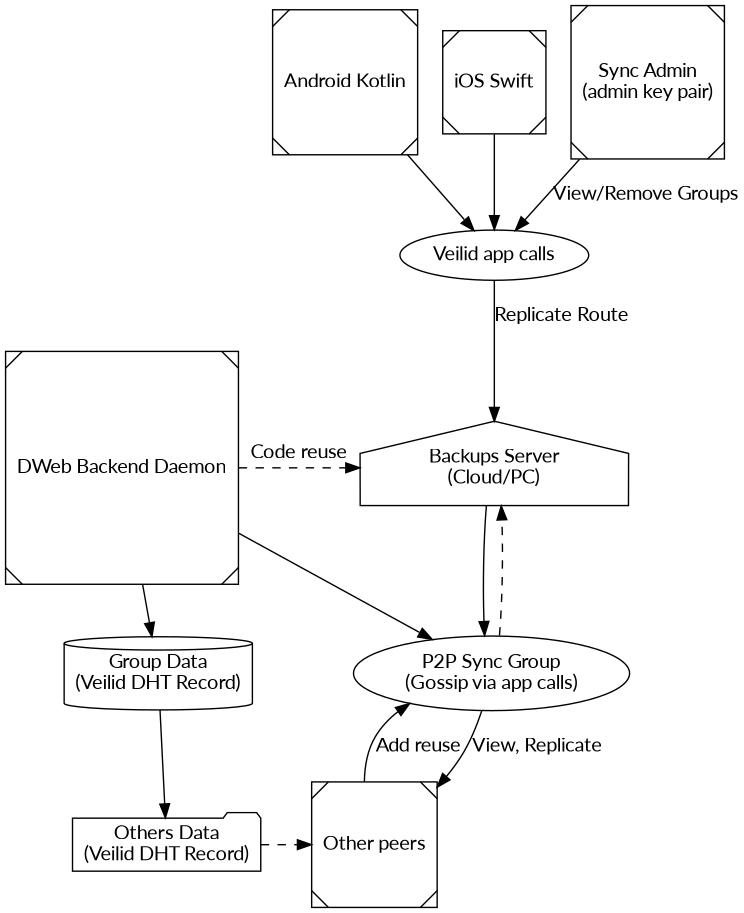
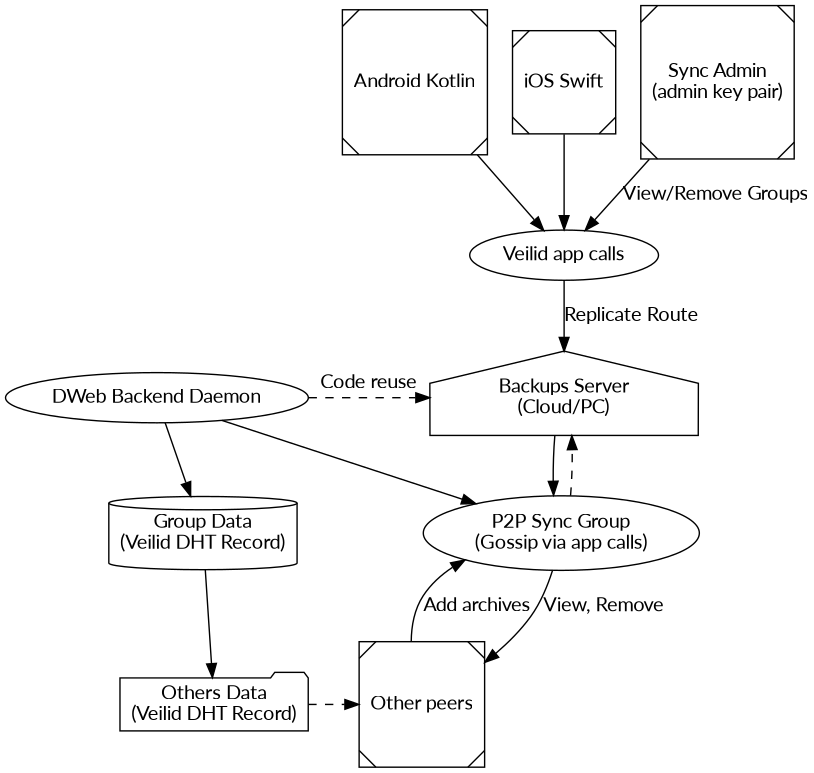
(122, 468) -> (157, 398)
(418, 746) -> (477, 606)
(538, 746) -> (604, 606)
